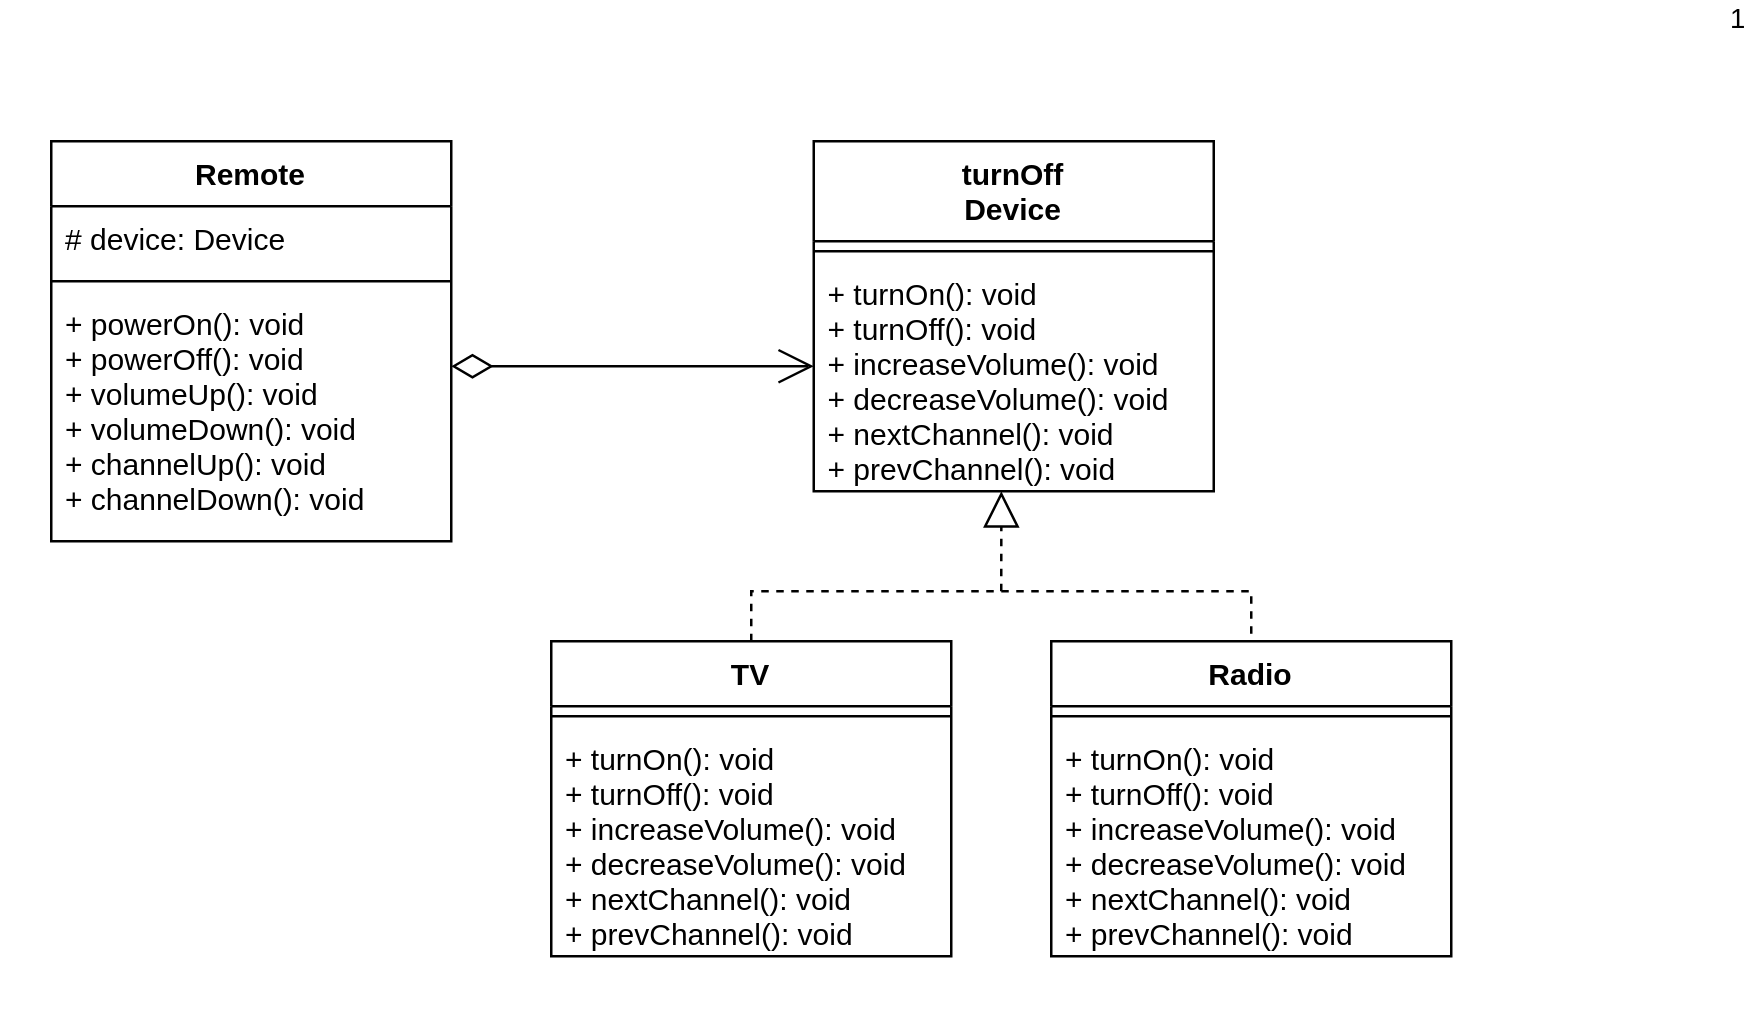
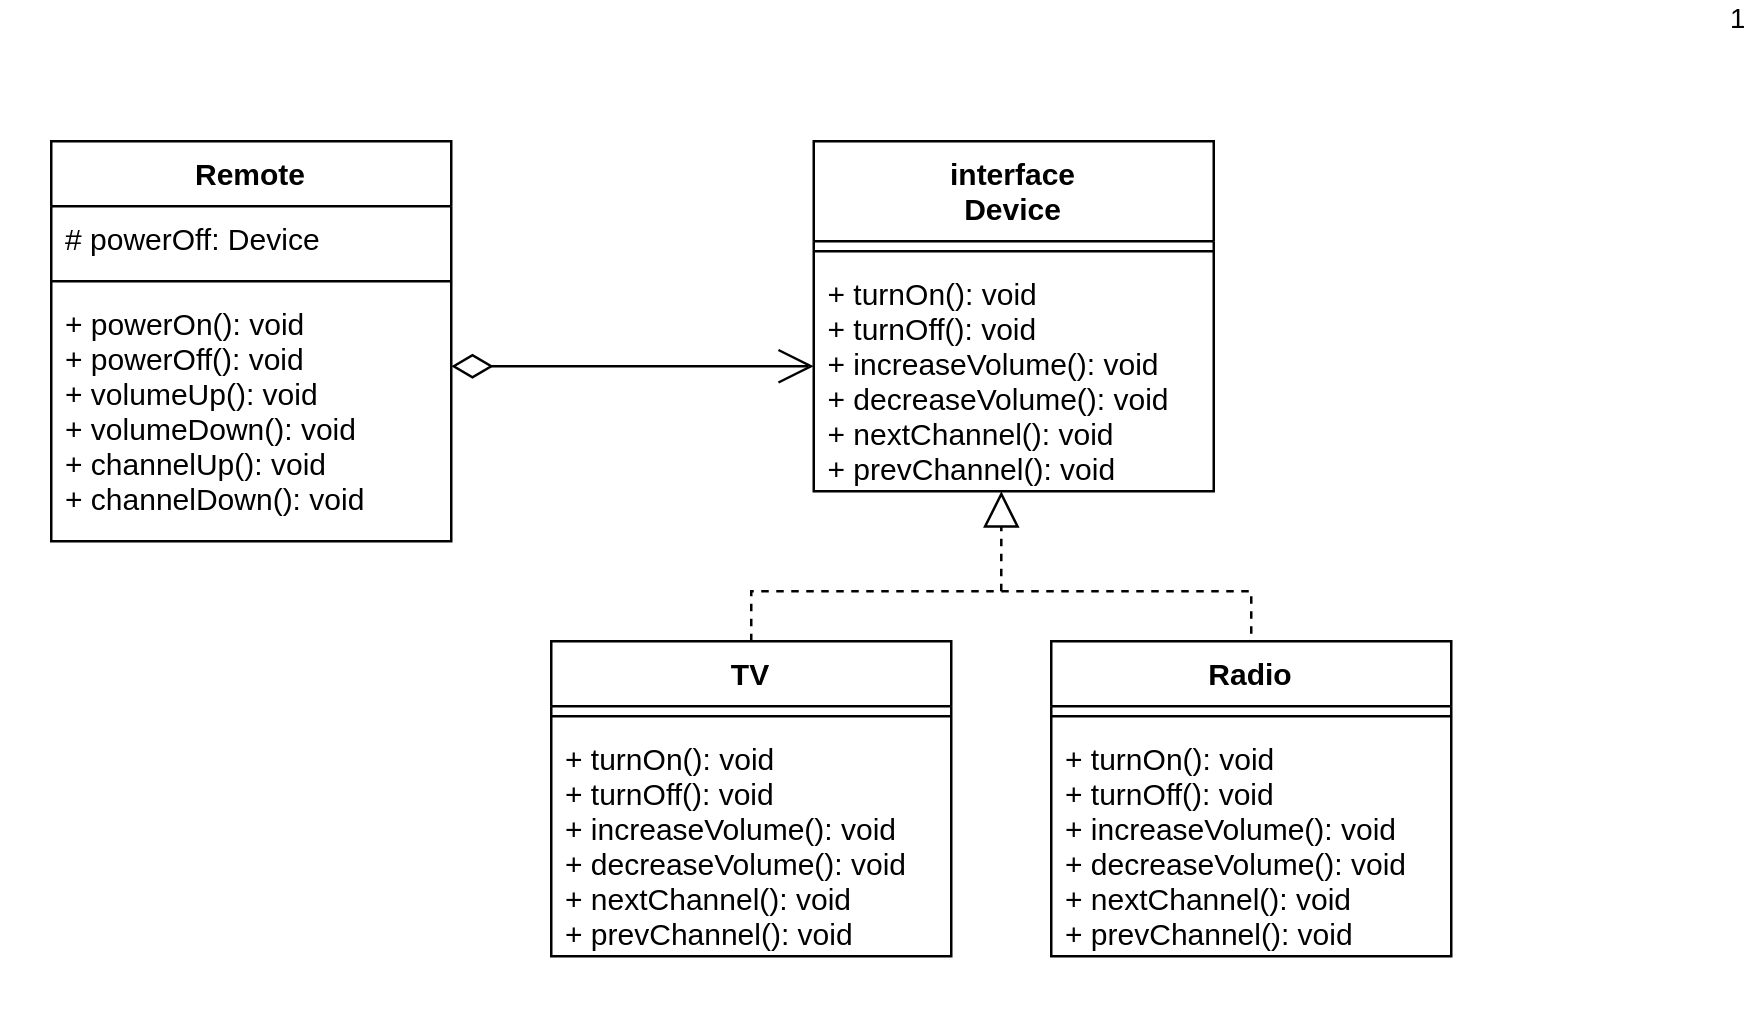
(1013, 175) -> (1013, 175)
(180, 240) -> (201, 240)
